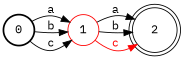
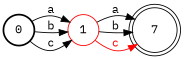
(155, 30) -> (155, 30)
